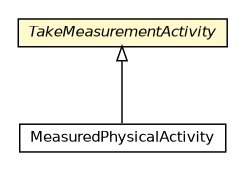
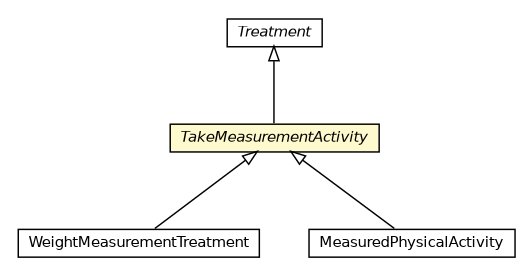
none -> (274, 32)
none -> (138, 243)
